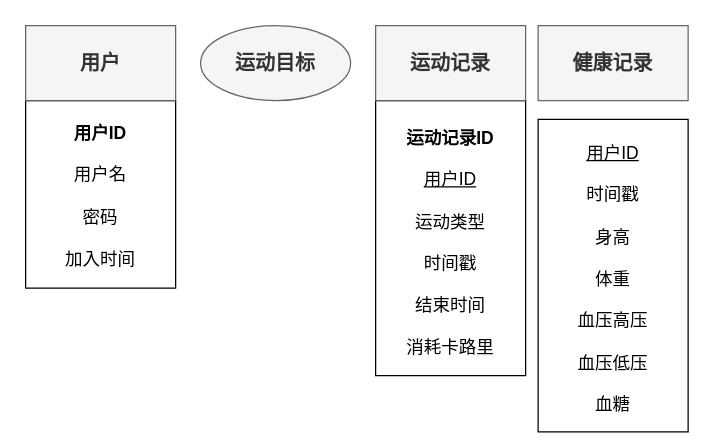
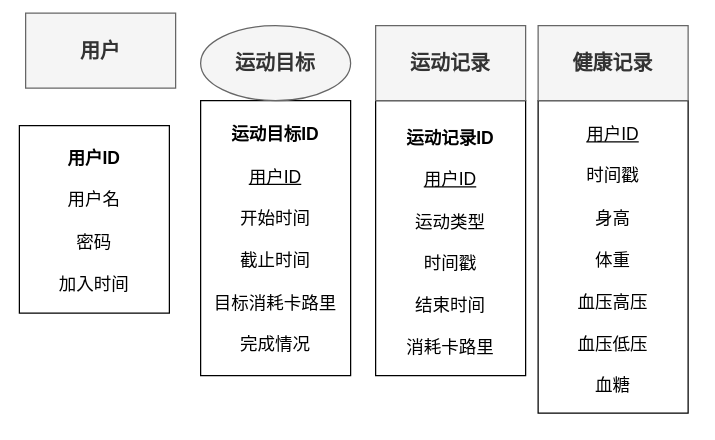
(101, 63) -> (101, 51)
(101, 194) -> (94, 219)
none -> (276, 238)
(613, 276) -> (613, 257)
